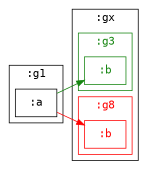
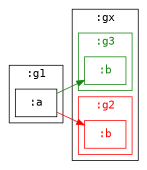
(105, 106) -> (105, 106)
